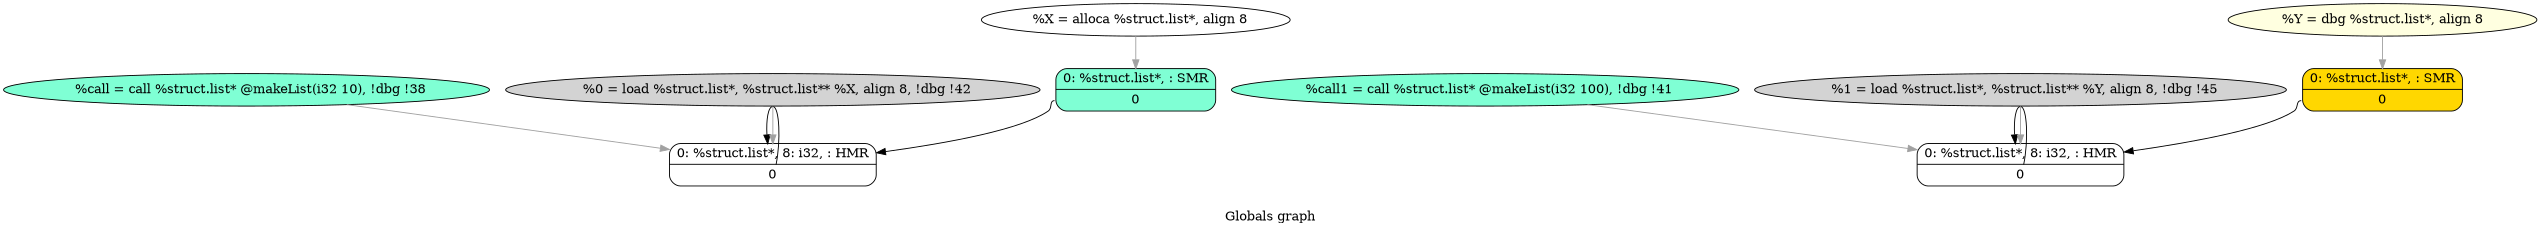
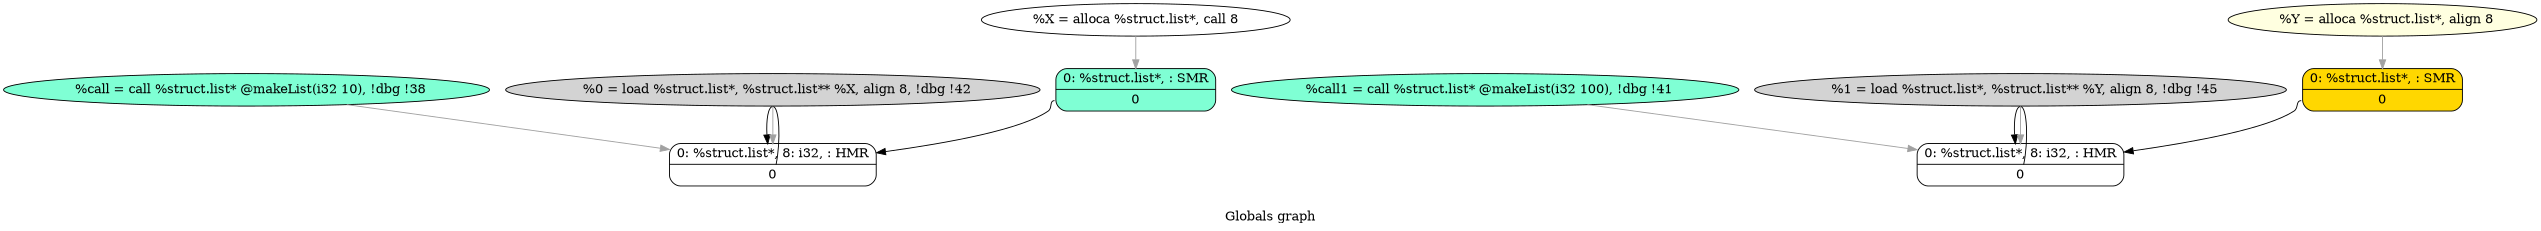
(1136, 20) -> (1136, 20)
(2383, 20) -> (2383, 20)
